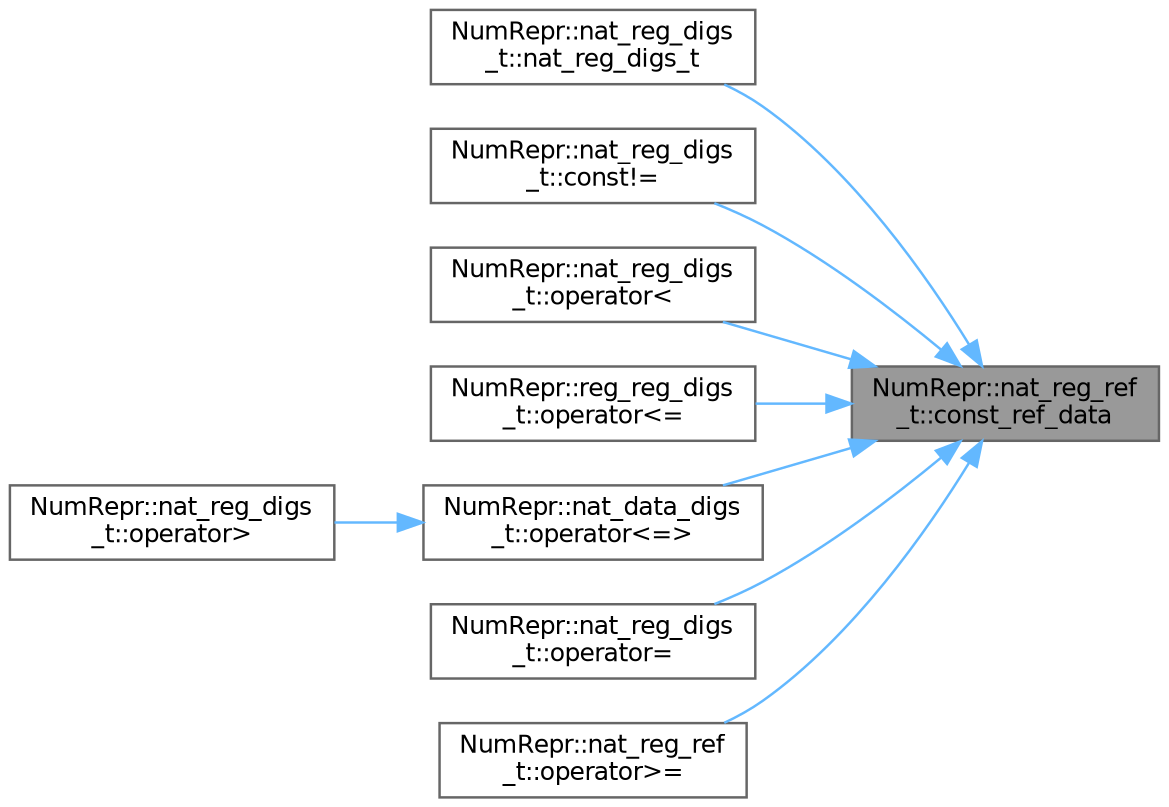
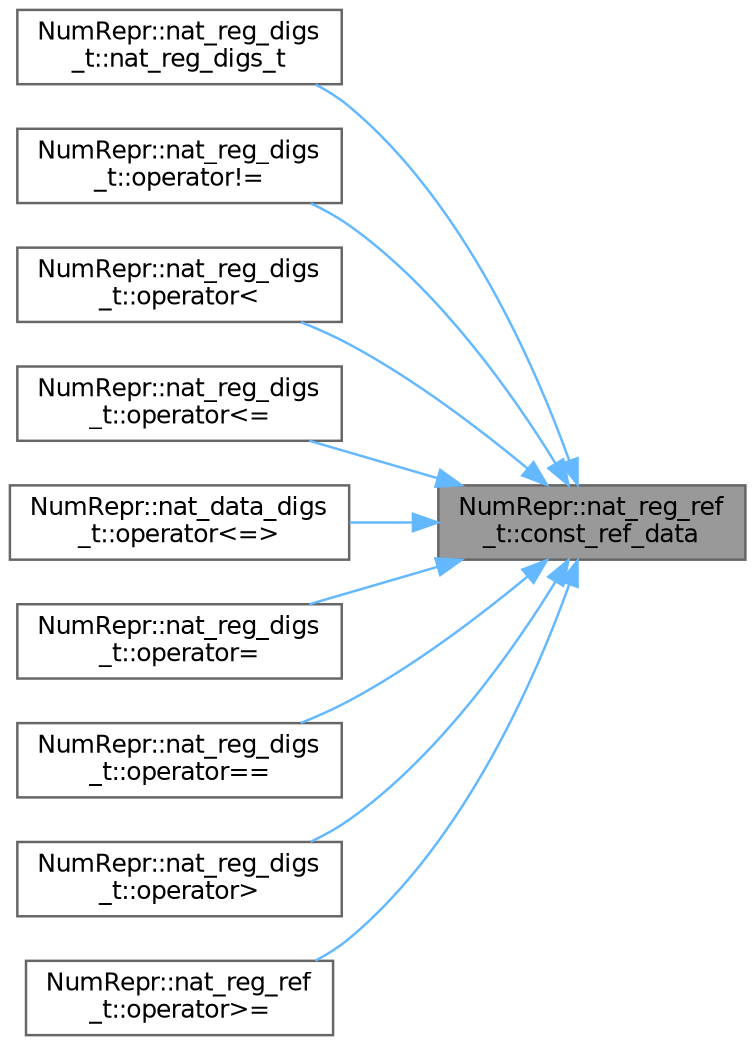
(593, 166) -> (180, 166)
(593, 404) -> (180, 404)
(366, 523) -> (449, 727)
none -> (180, 760)
